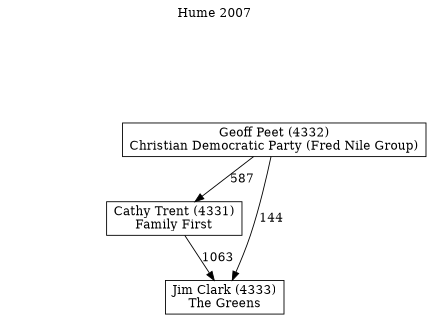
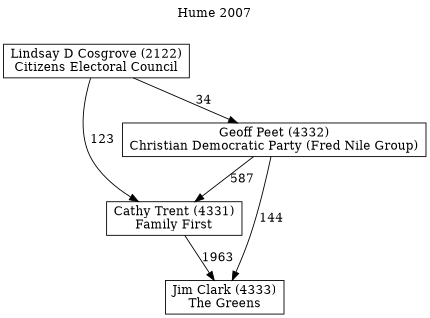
none -> (96, 61)
(218, 258) -> (218, 258)
